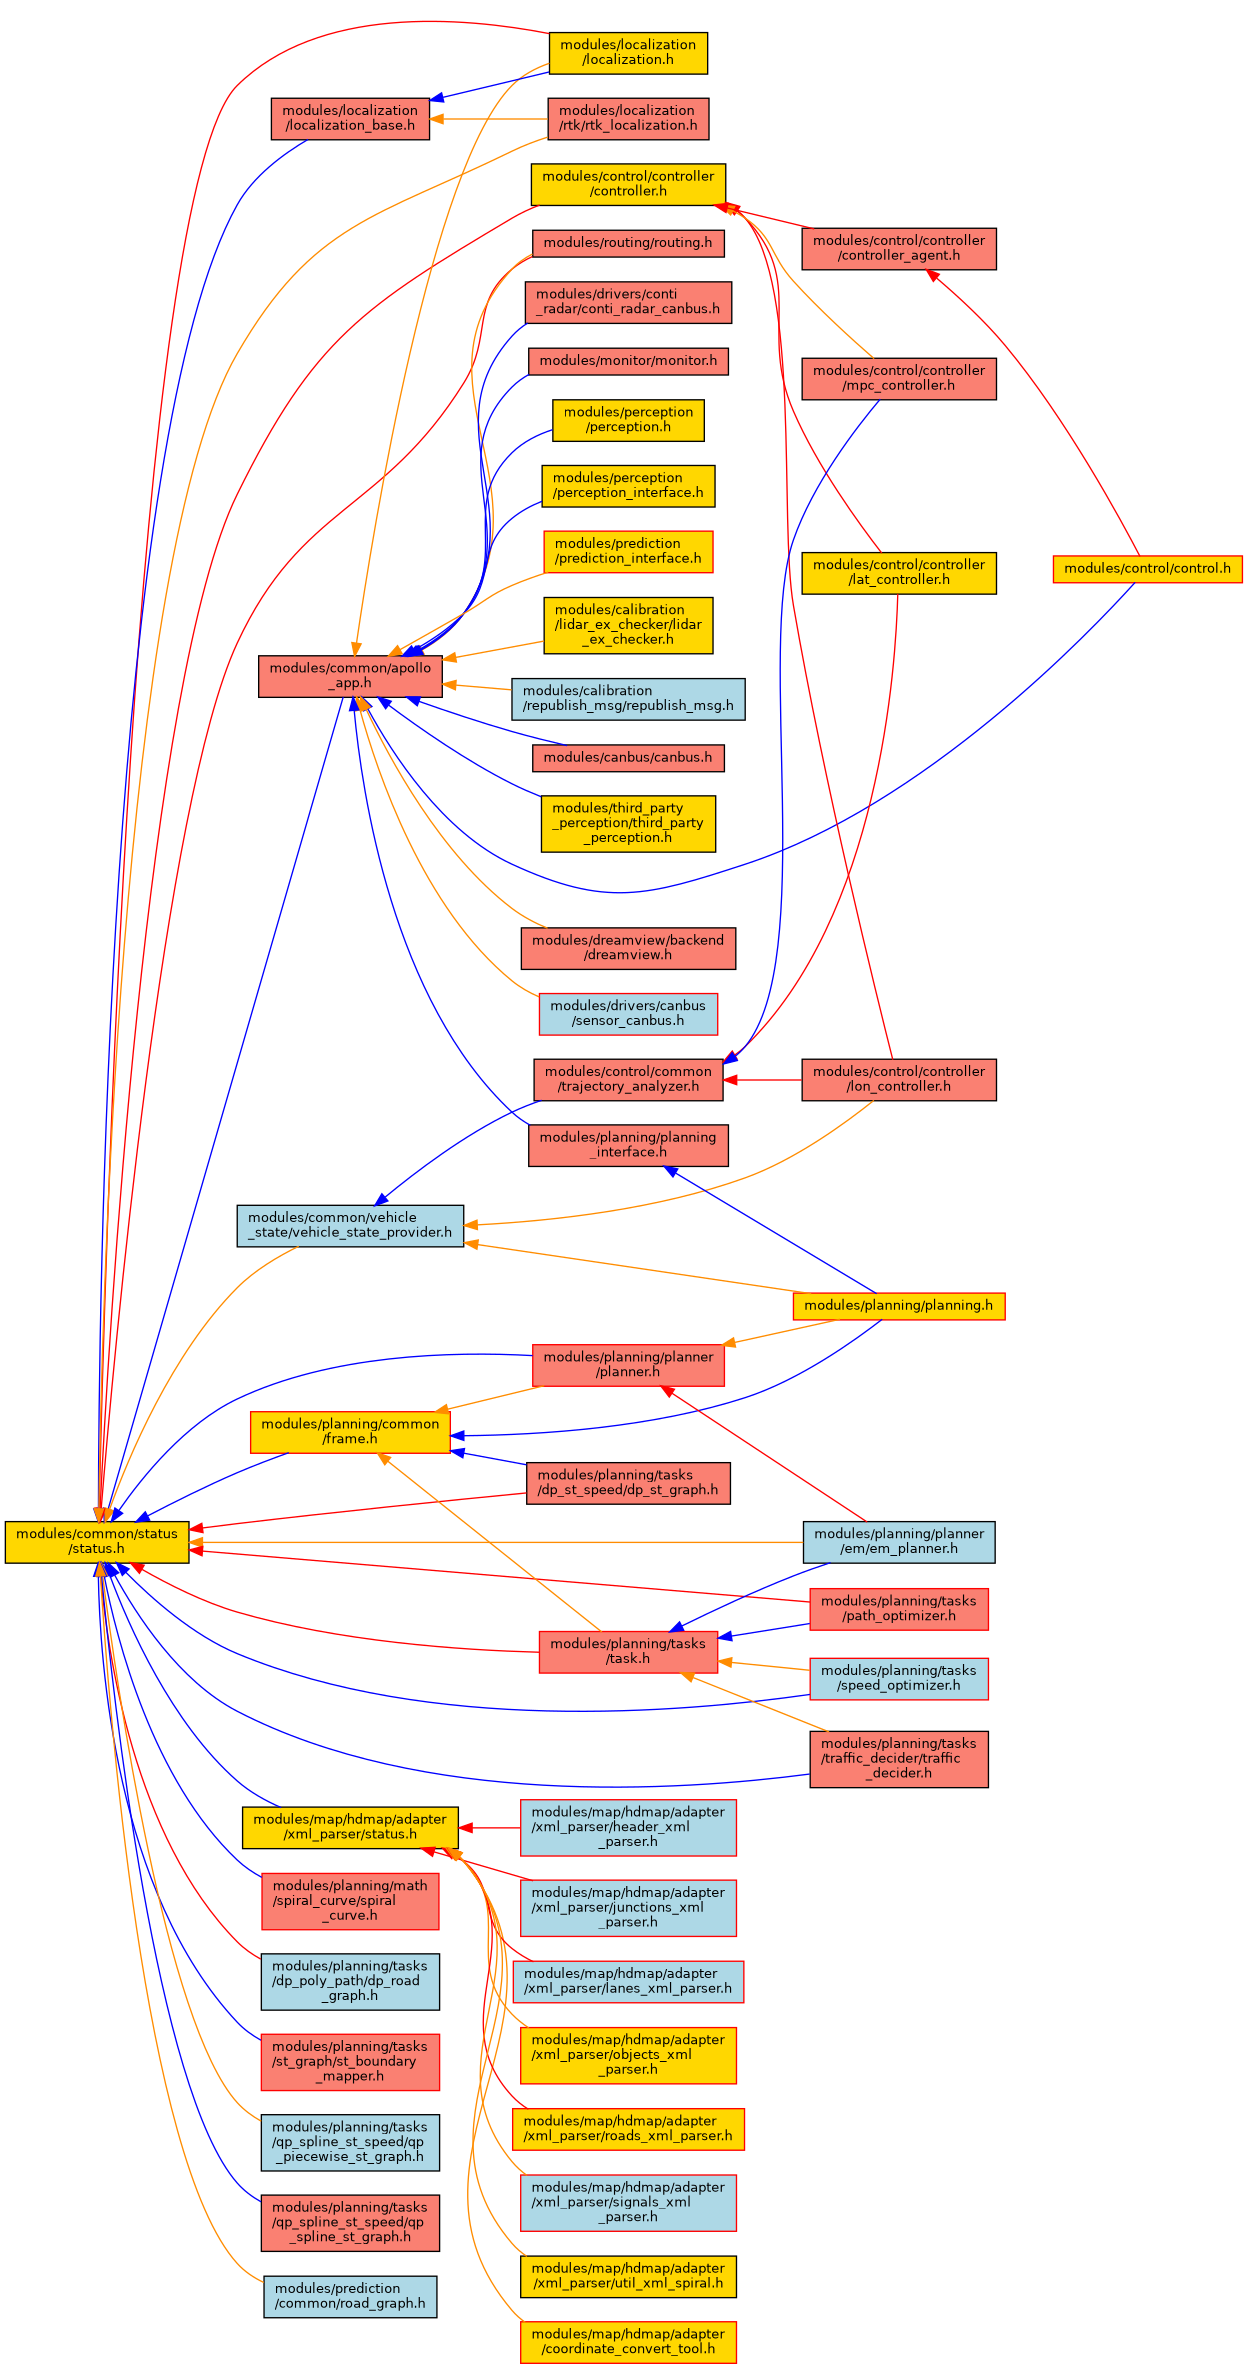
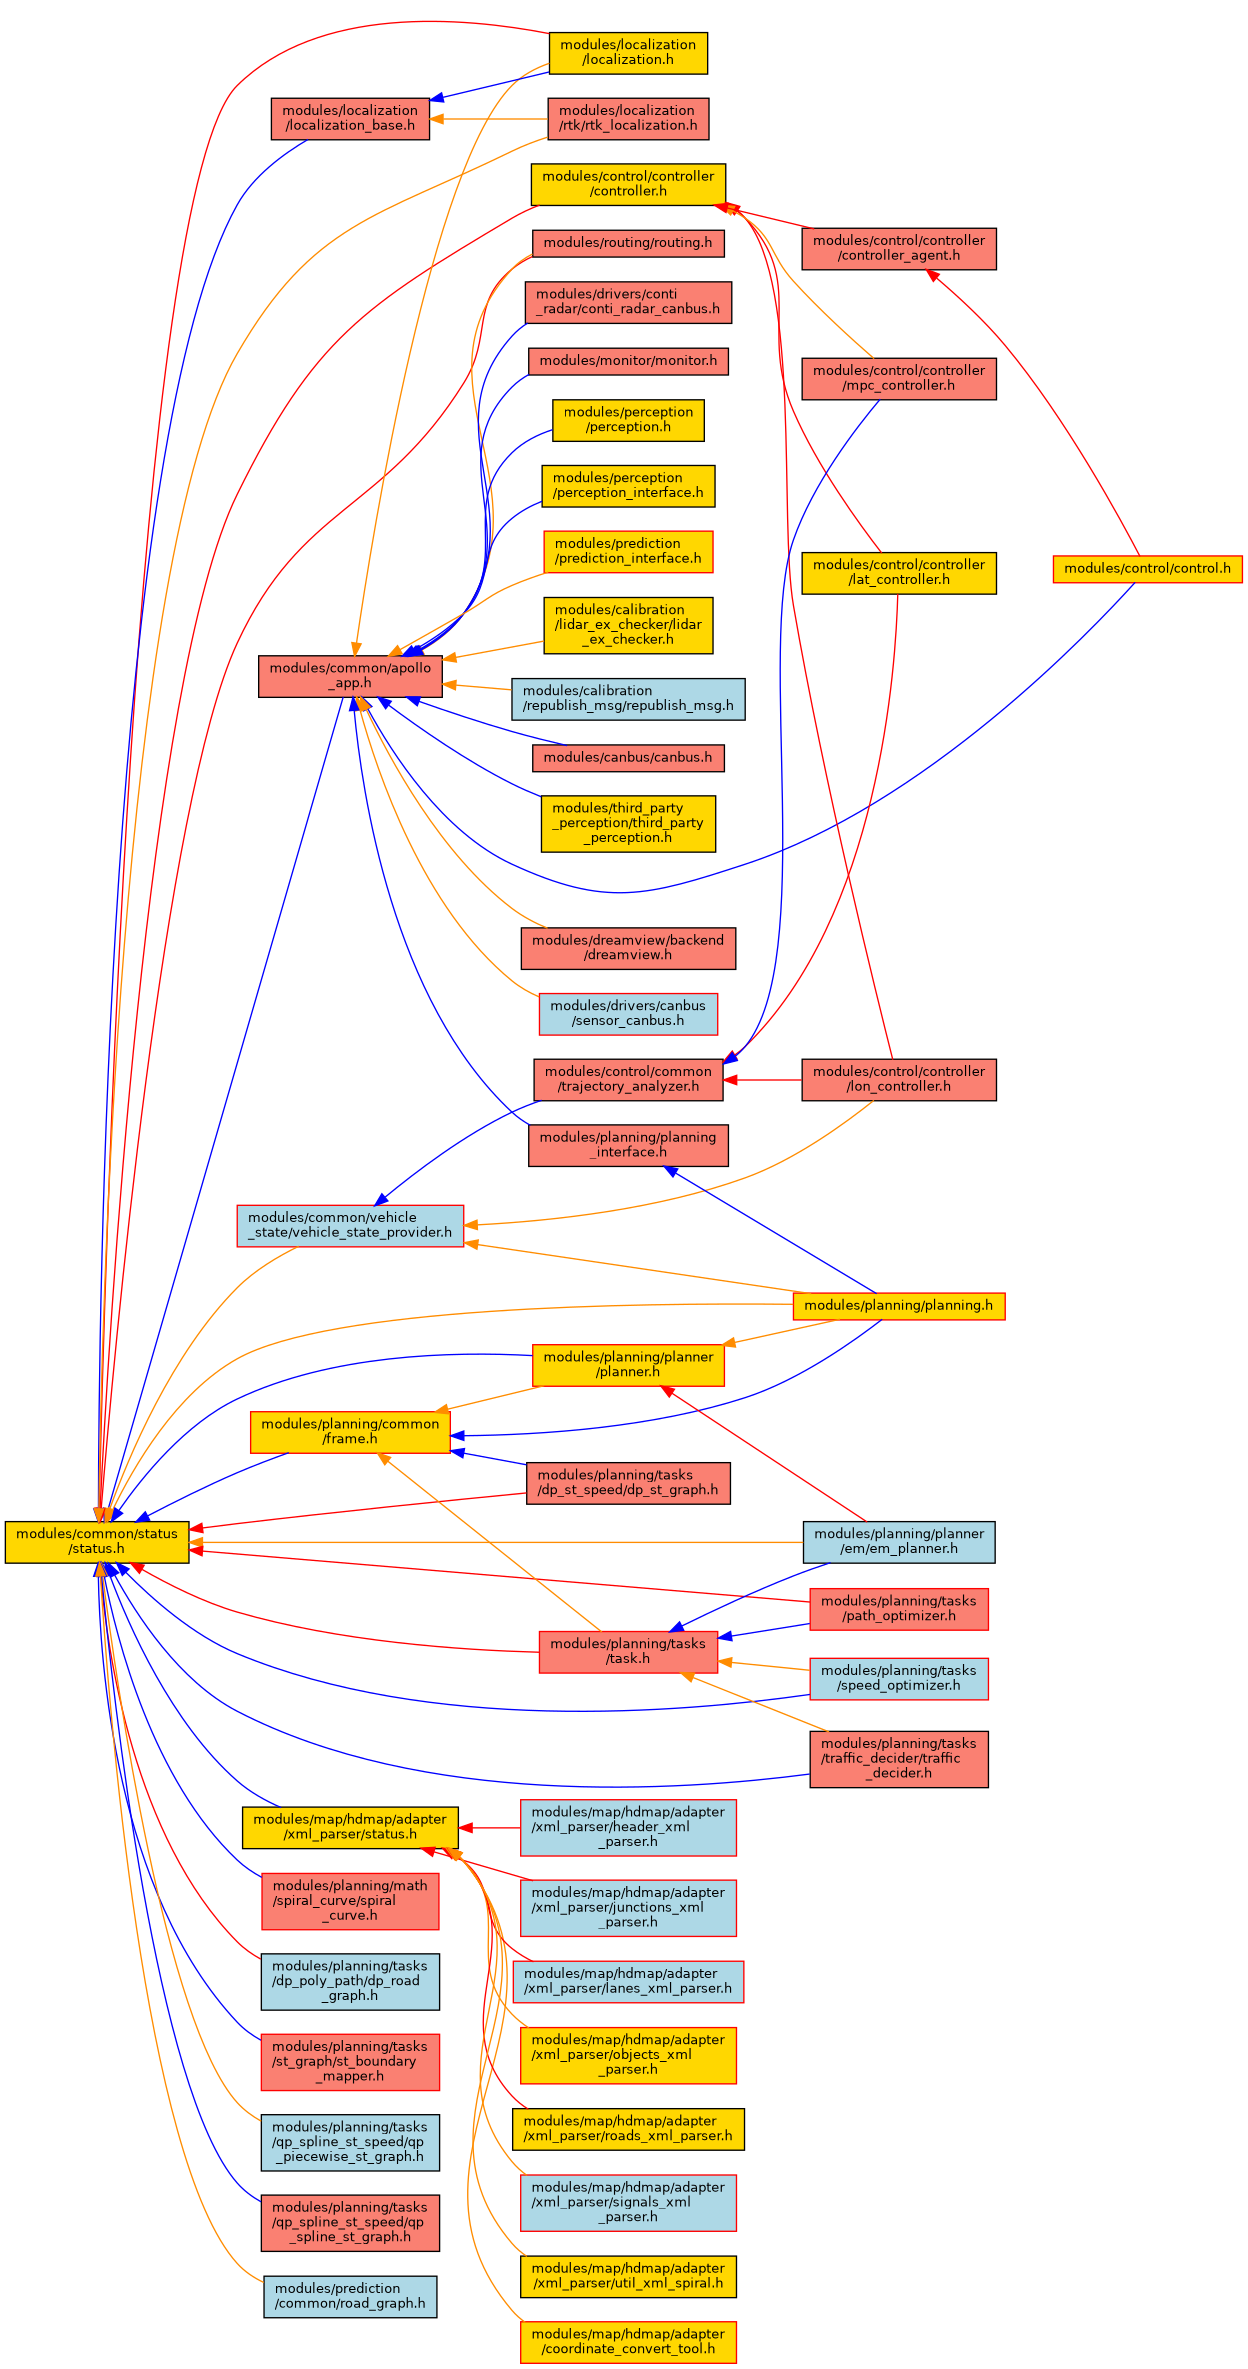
(350, 1226) -> (350, 1226)
none -> (413, 1318)
(629, 1365) -> (629, 1365)
(629, 2129) -> (629, 2129)
